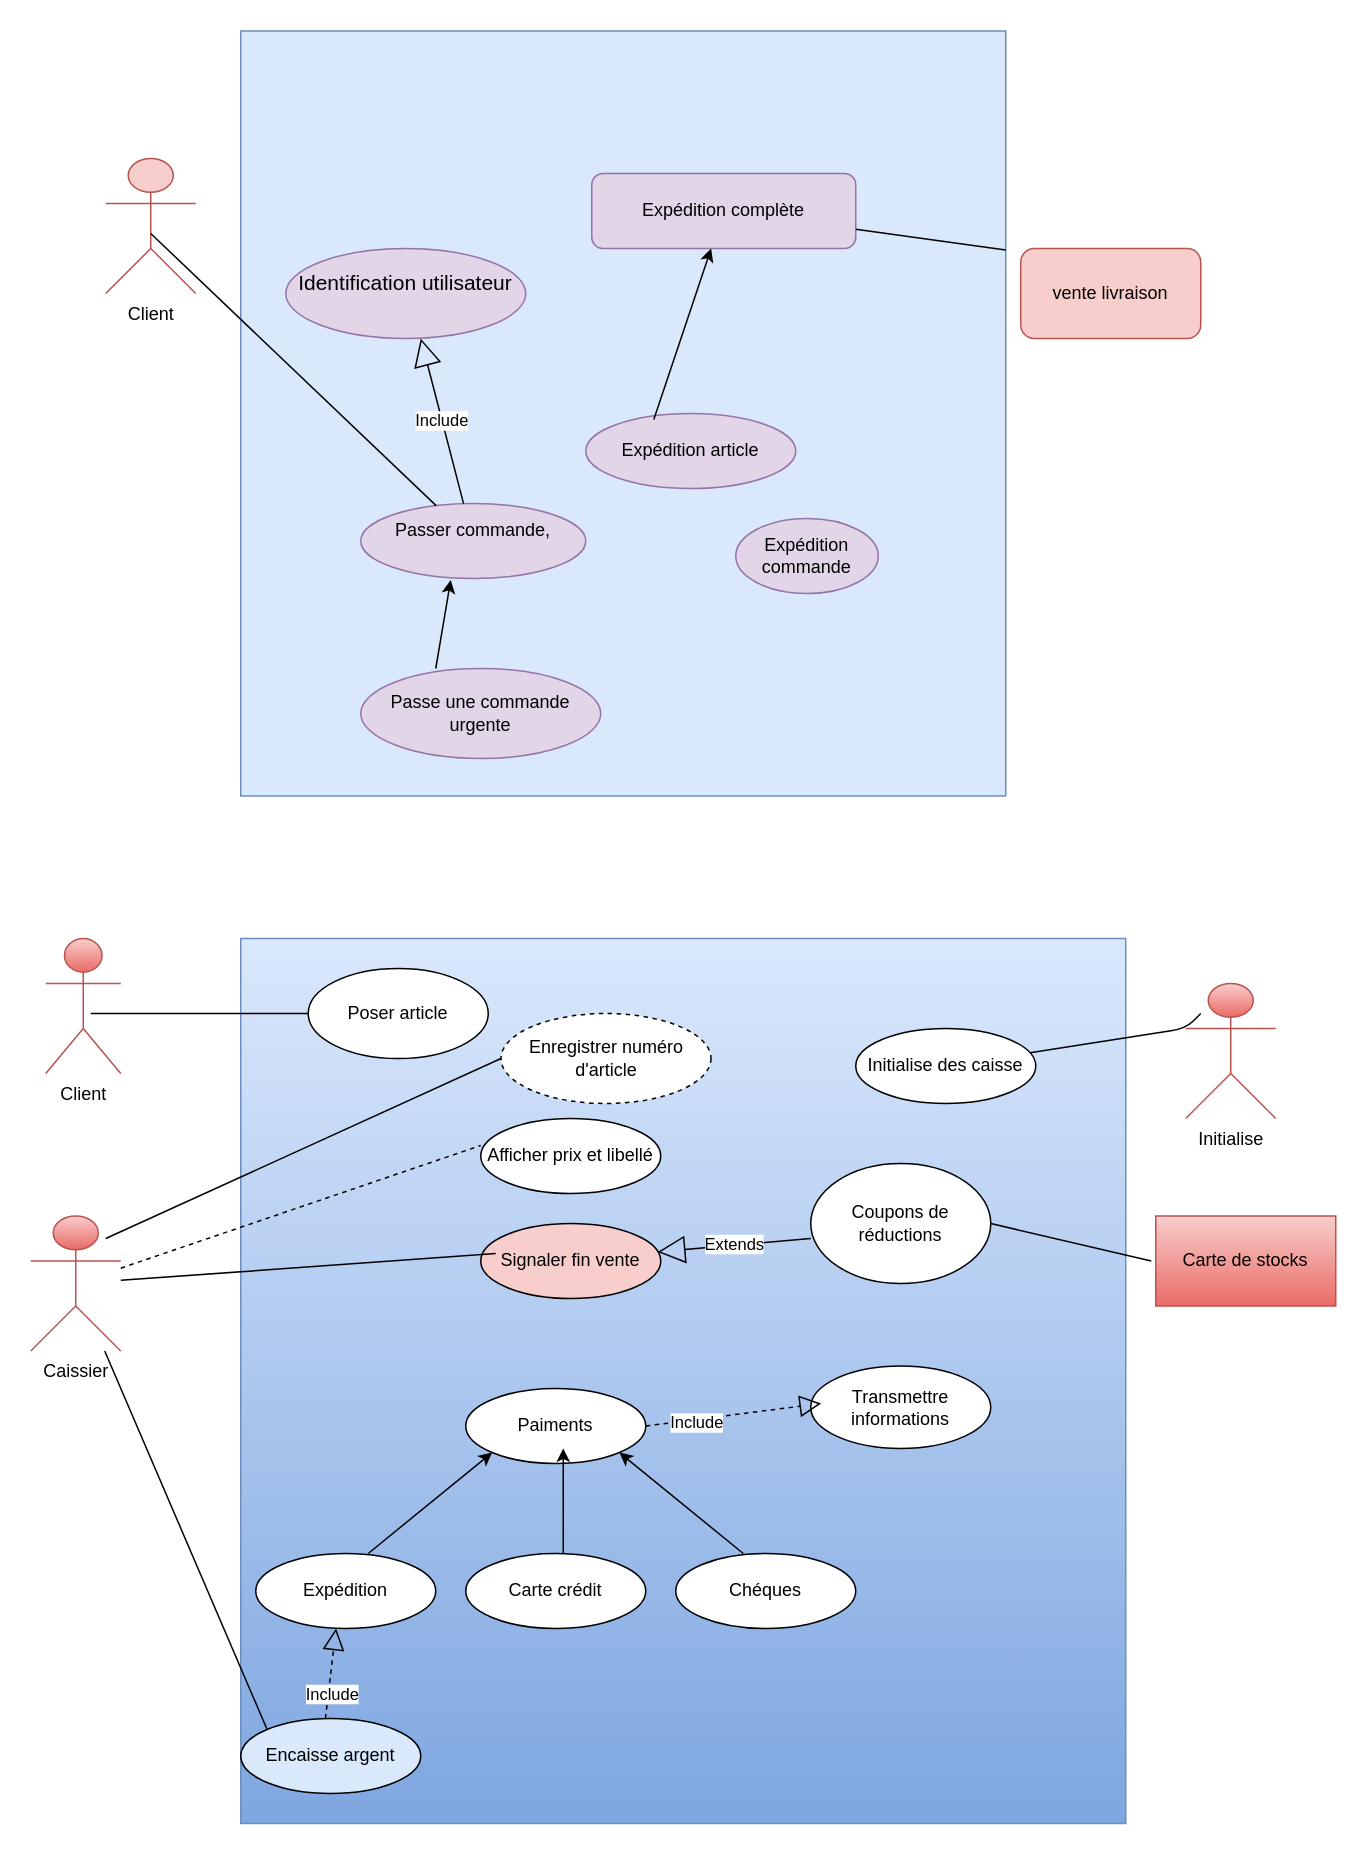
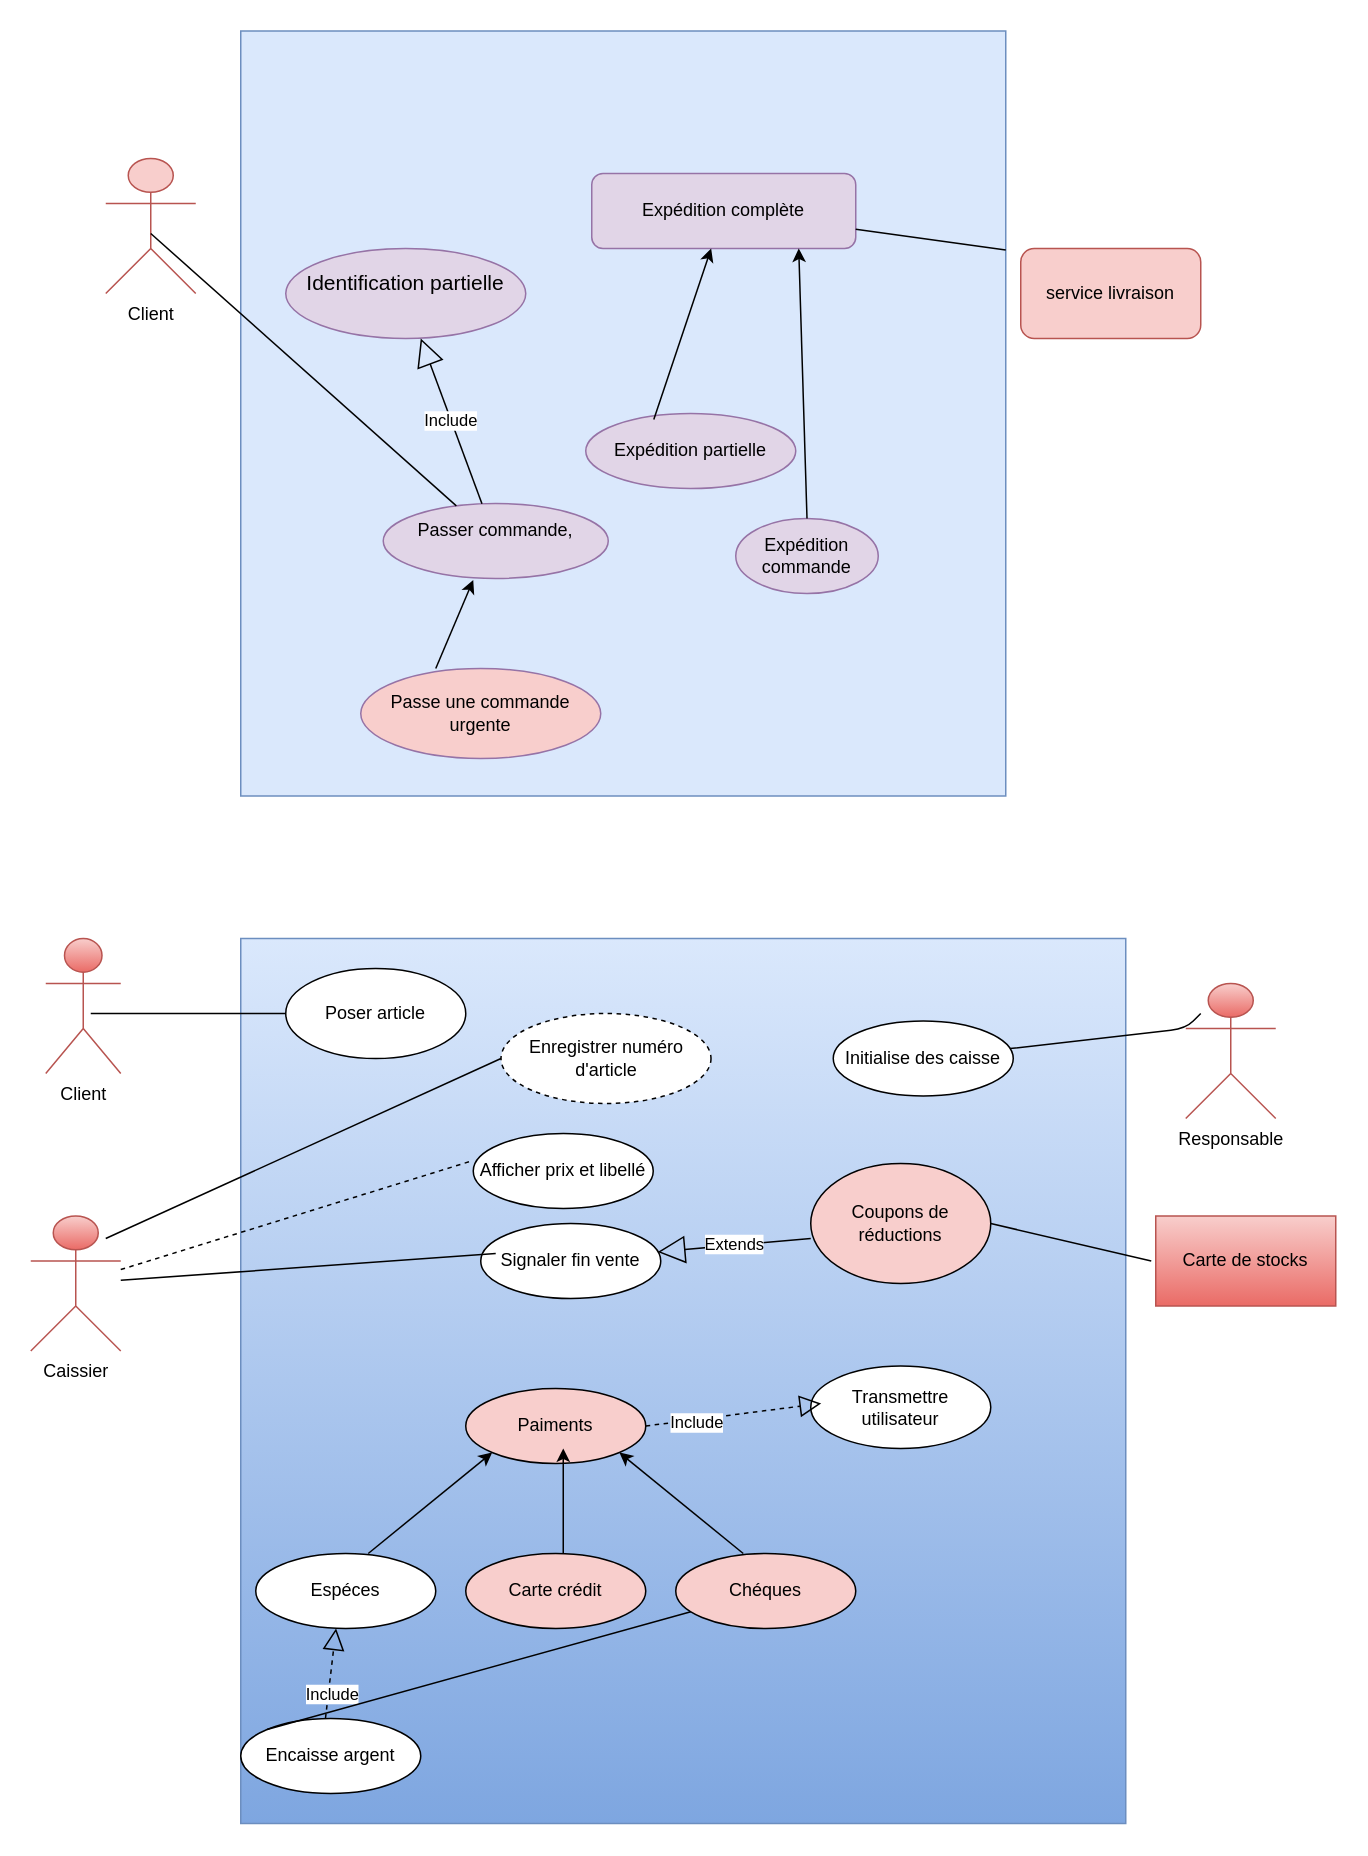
(406, 293) -> (406, 293)
(1111, 293) -> (1111, 293)
none -> (803, 388)
(691, 451) -> (691, 451)
(473, 541) -> (496, 541)
(481, 713) -> (481, 713)
(398, 1013) -> (376, 1013)
(946, 1066) -> (923, 1058)
(1232, 1140) -> (1232, 1140)
(571, 1156) -> (563, 1171)
(901, 1223) -> (901, 1223)
(571, 1261) -> (571, 1261)
(901, 1408) -> (901, 1408)
(556, 1426) -> (556, 1426)
(186, 1540) -> (478, 1671)
(346, 1591) -> (346, 1591)
(556, 1591) -> (556, 1591)
(766, 1591) -> (766, 1591)
(331, 1756) -> (331, 1756)
